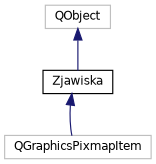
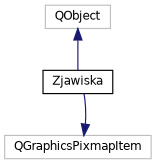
(70, 120) -> (86, 109)
